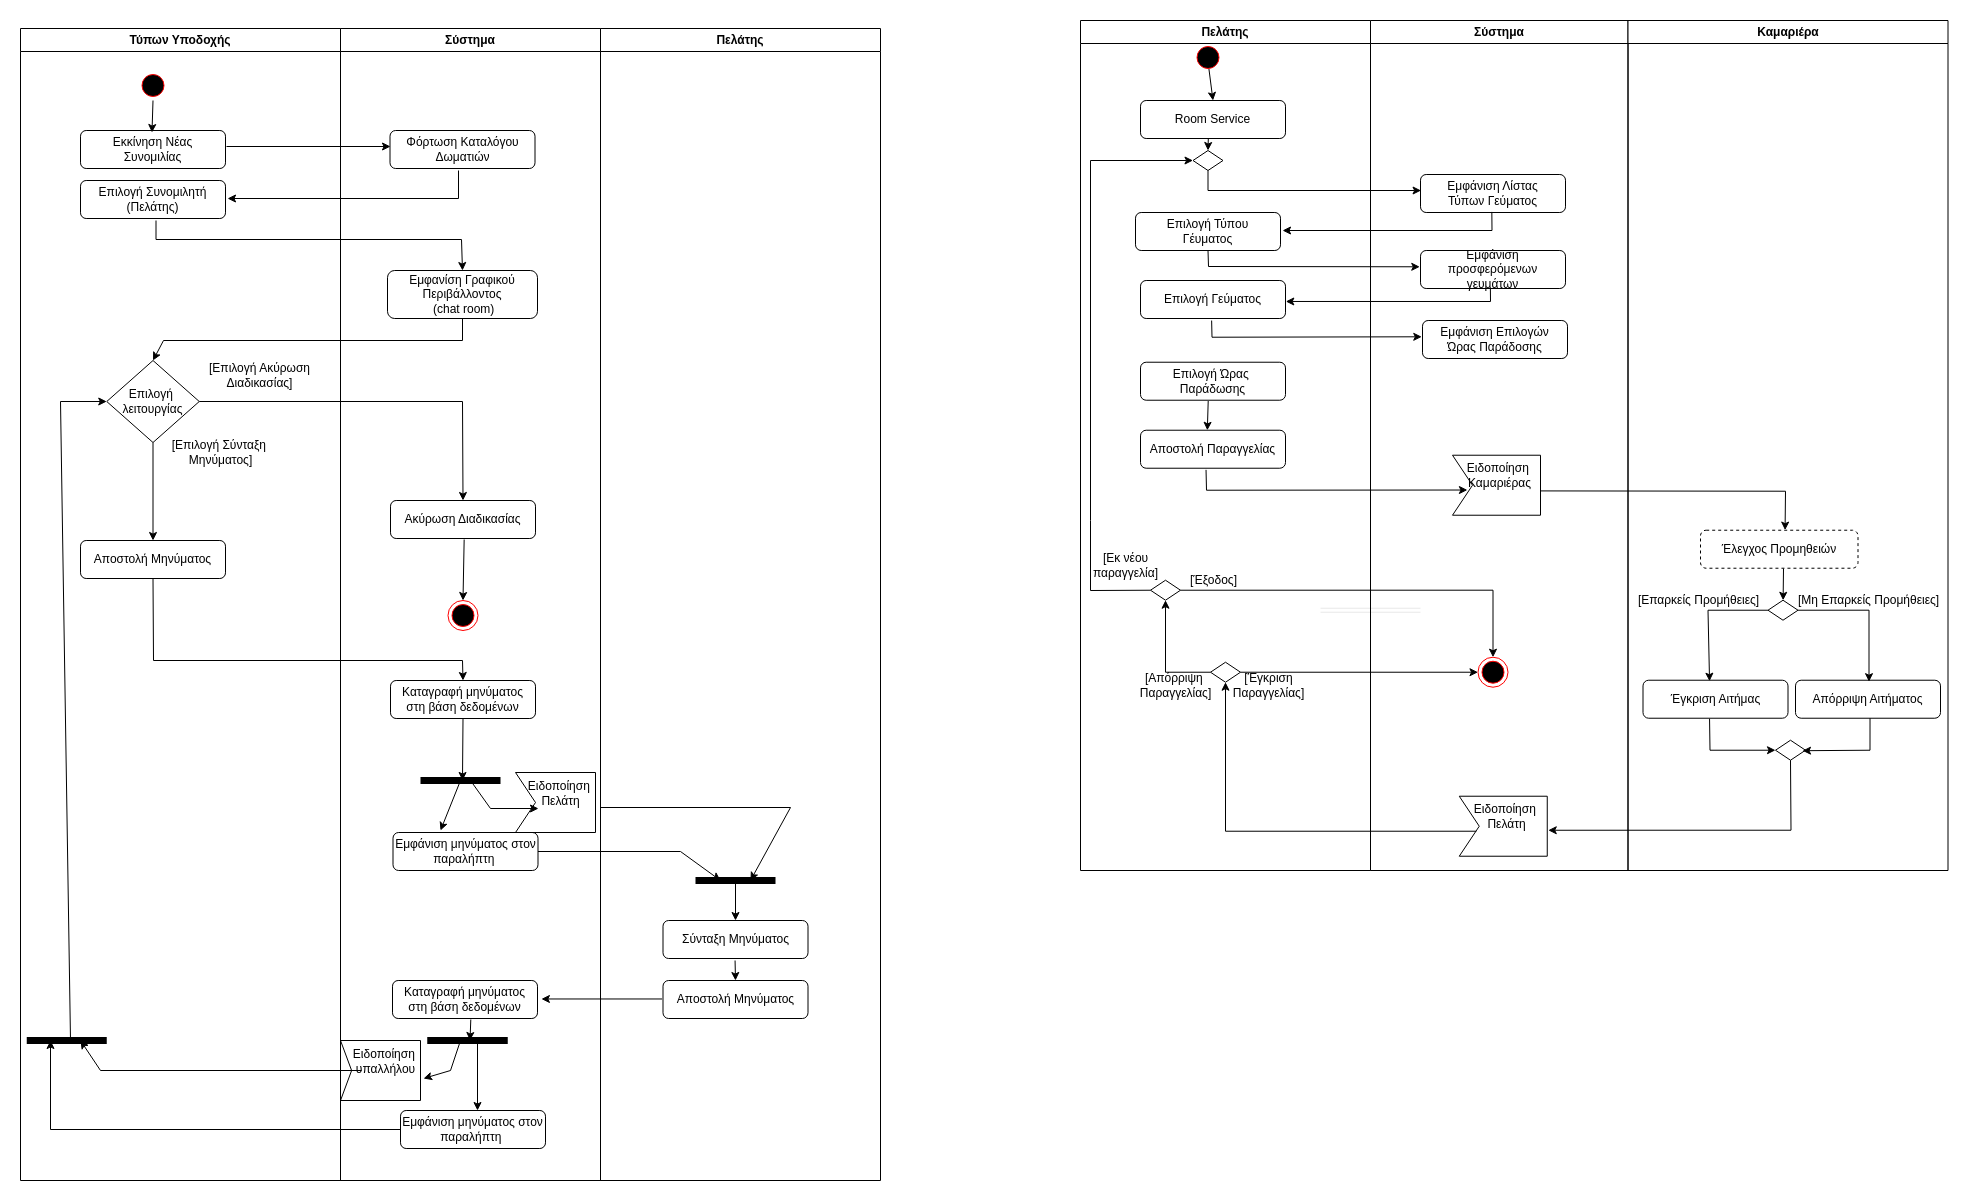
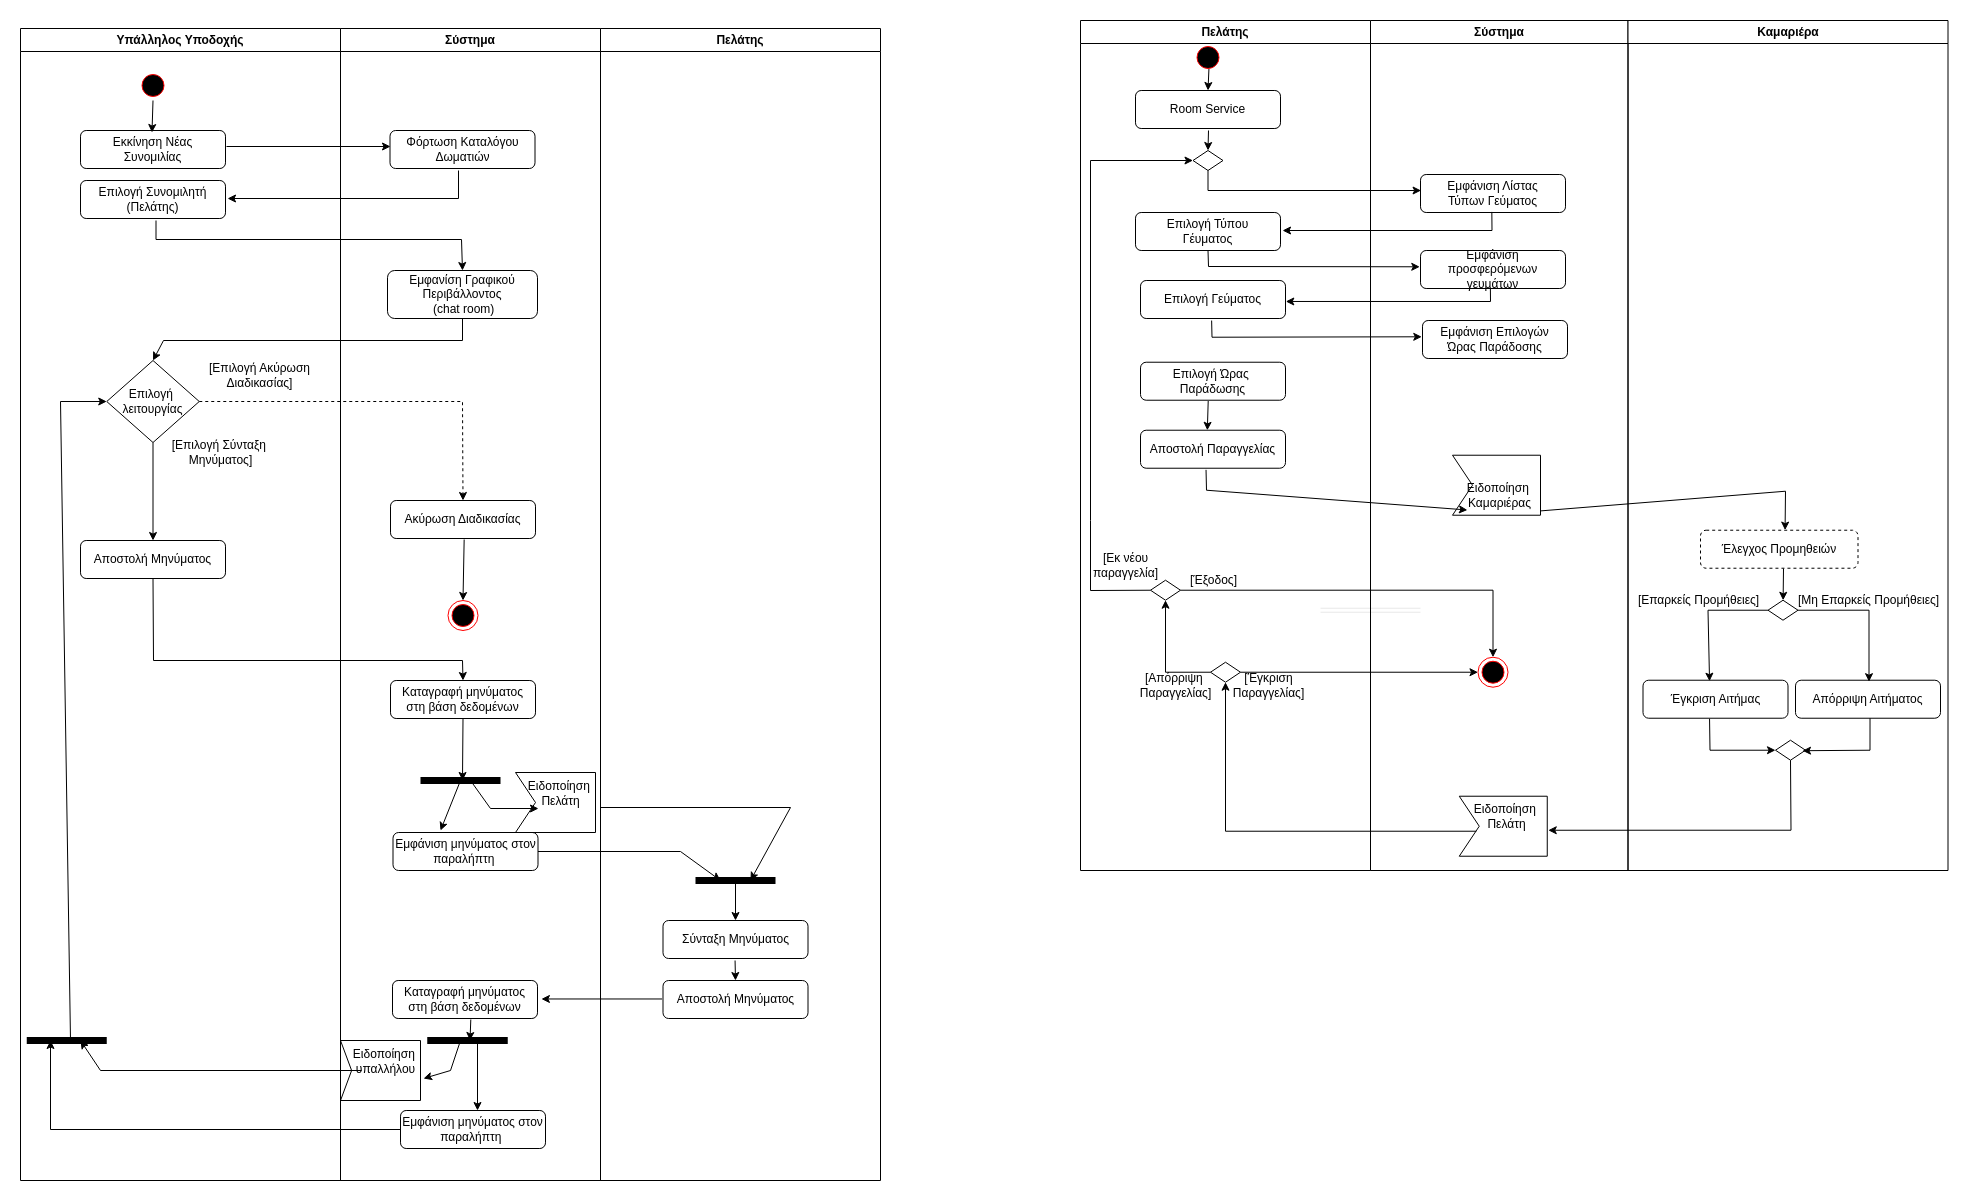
(181, 41) -> (181, 41)
(1213, 120) -> (1208, 110)
(376, 402) -> (376, 402)
(1499, 475) -> (1499, 495)
